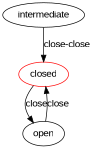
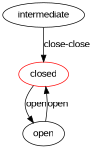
(36, 104) -> (36, 104)
(58, 104) -> (58, 104)
